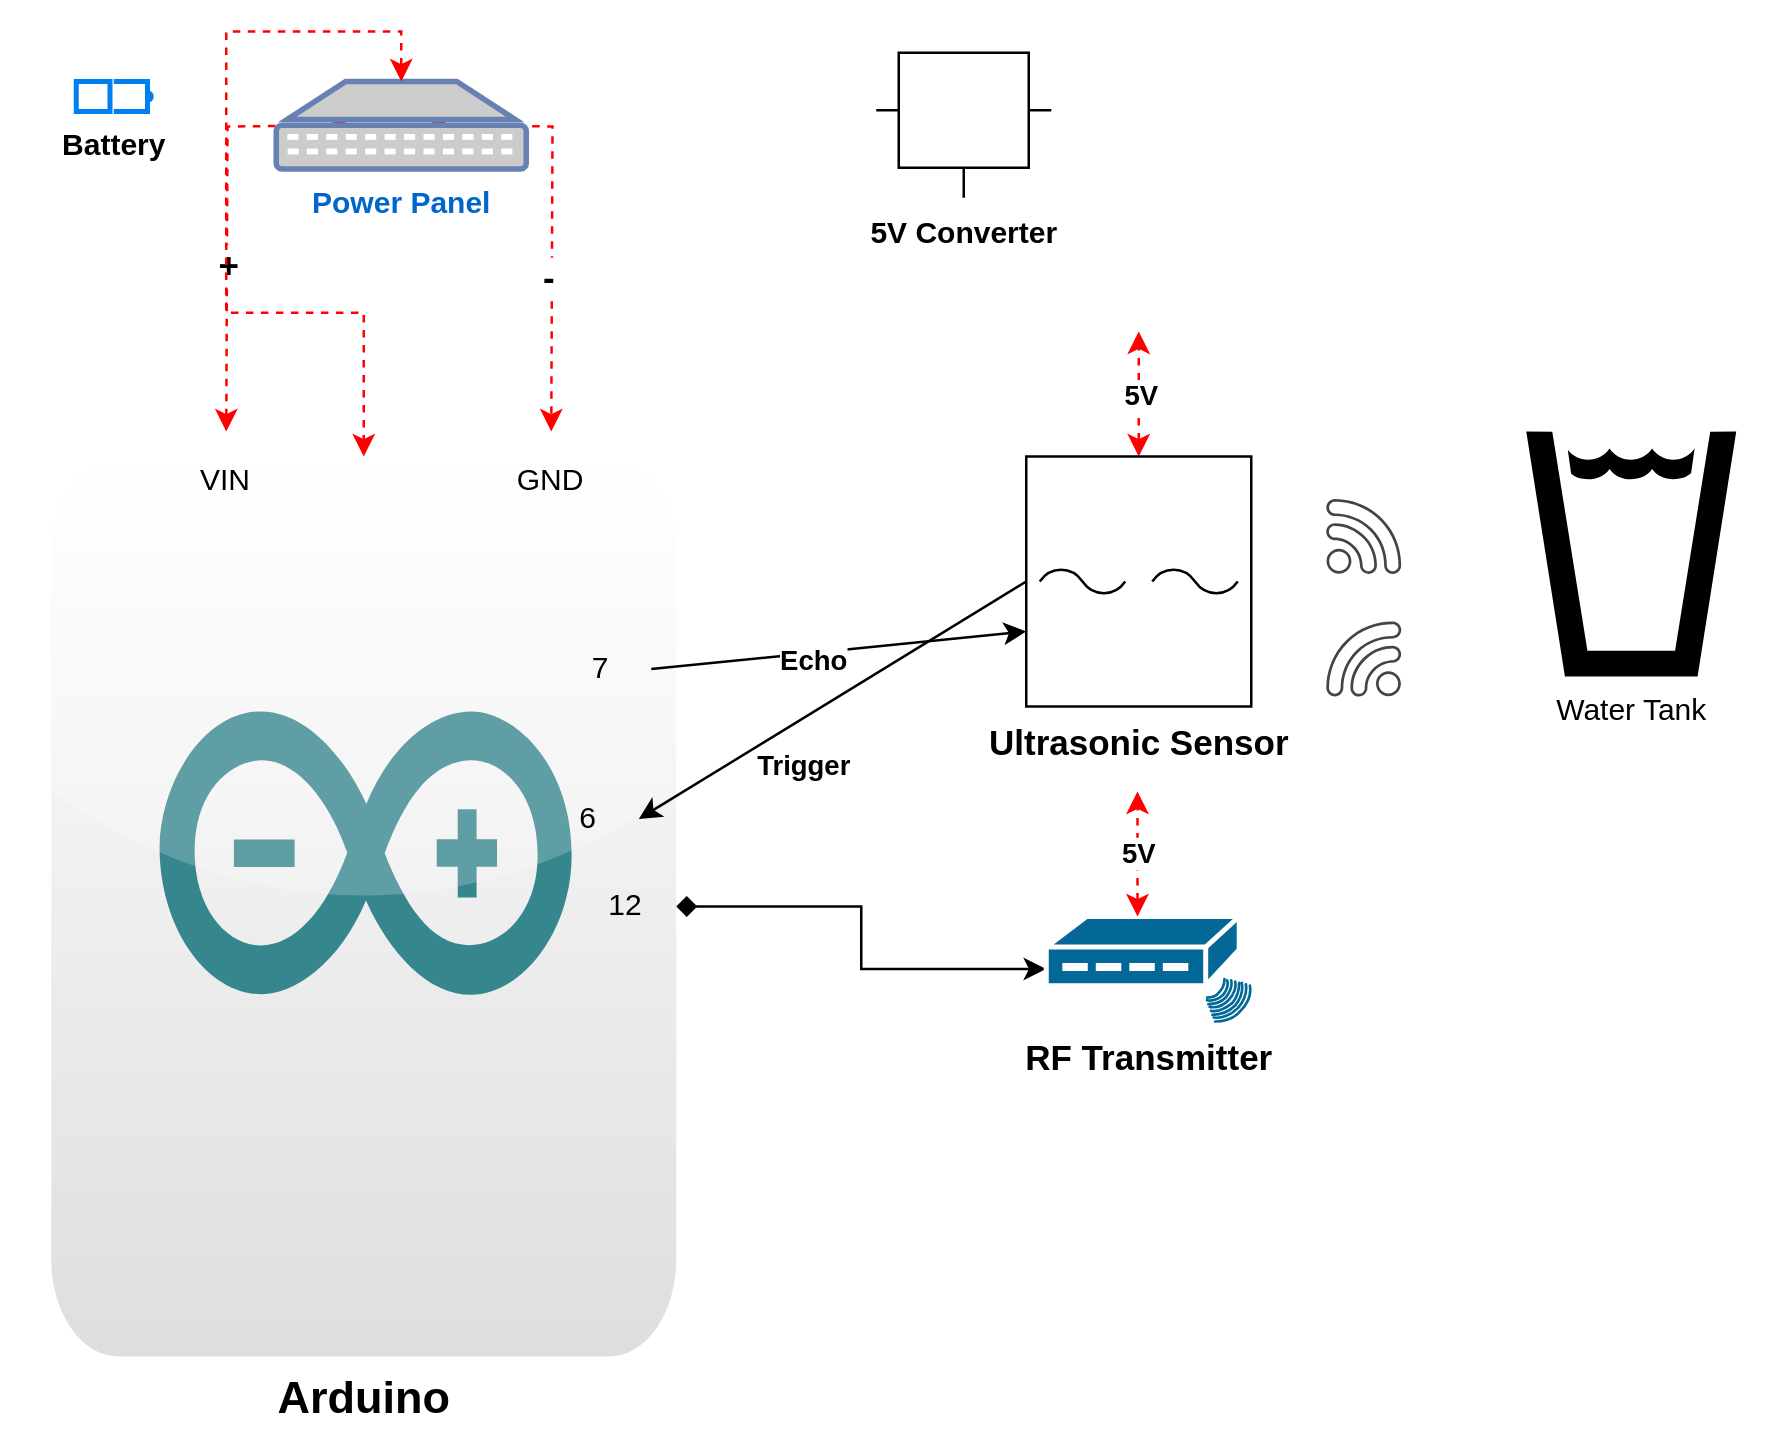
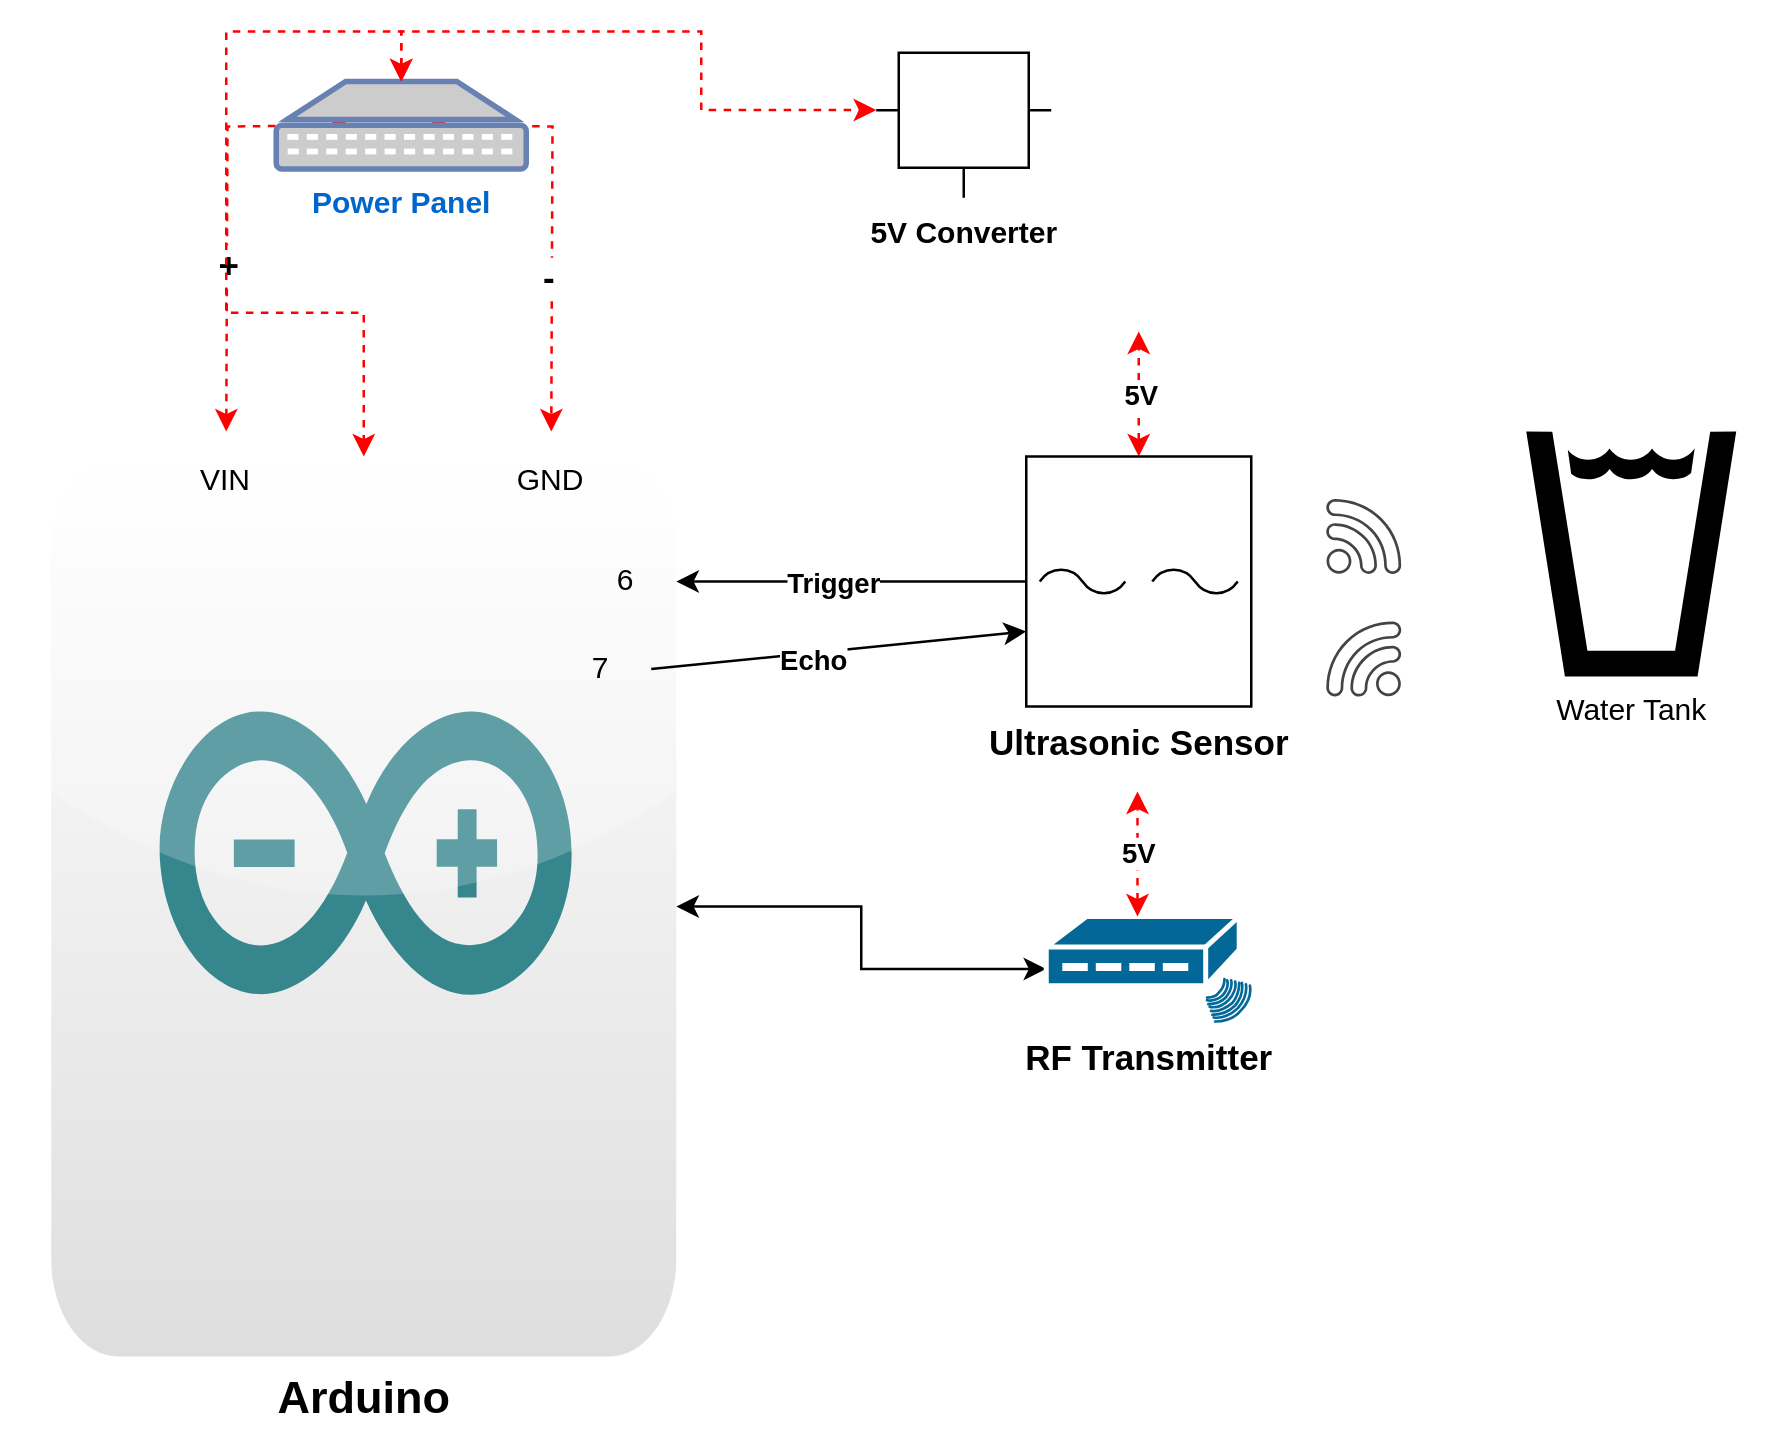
none -> (671, 31)
(114, 96) -> none
(589, 819) -> (626, 581)
(626, 906) -> none
(697, 906) -> (695, 906)
